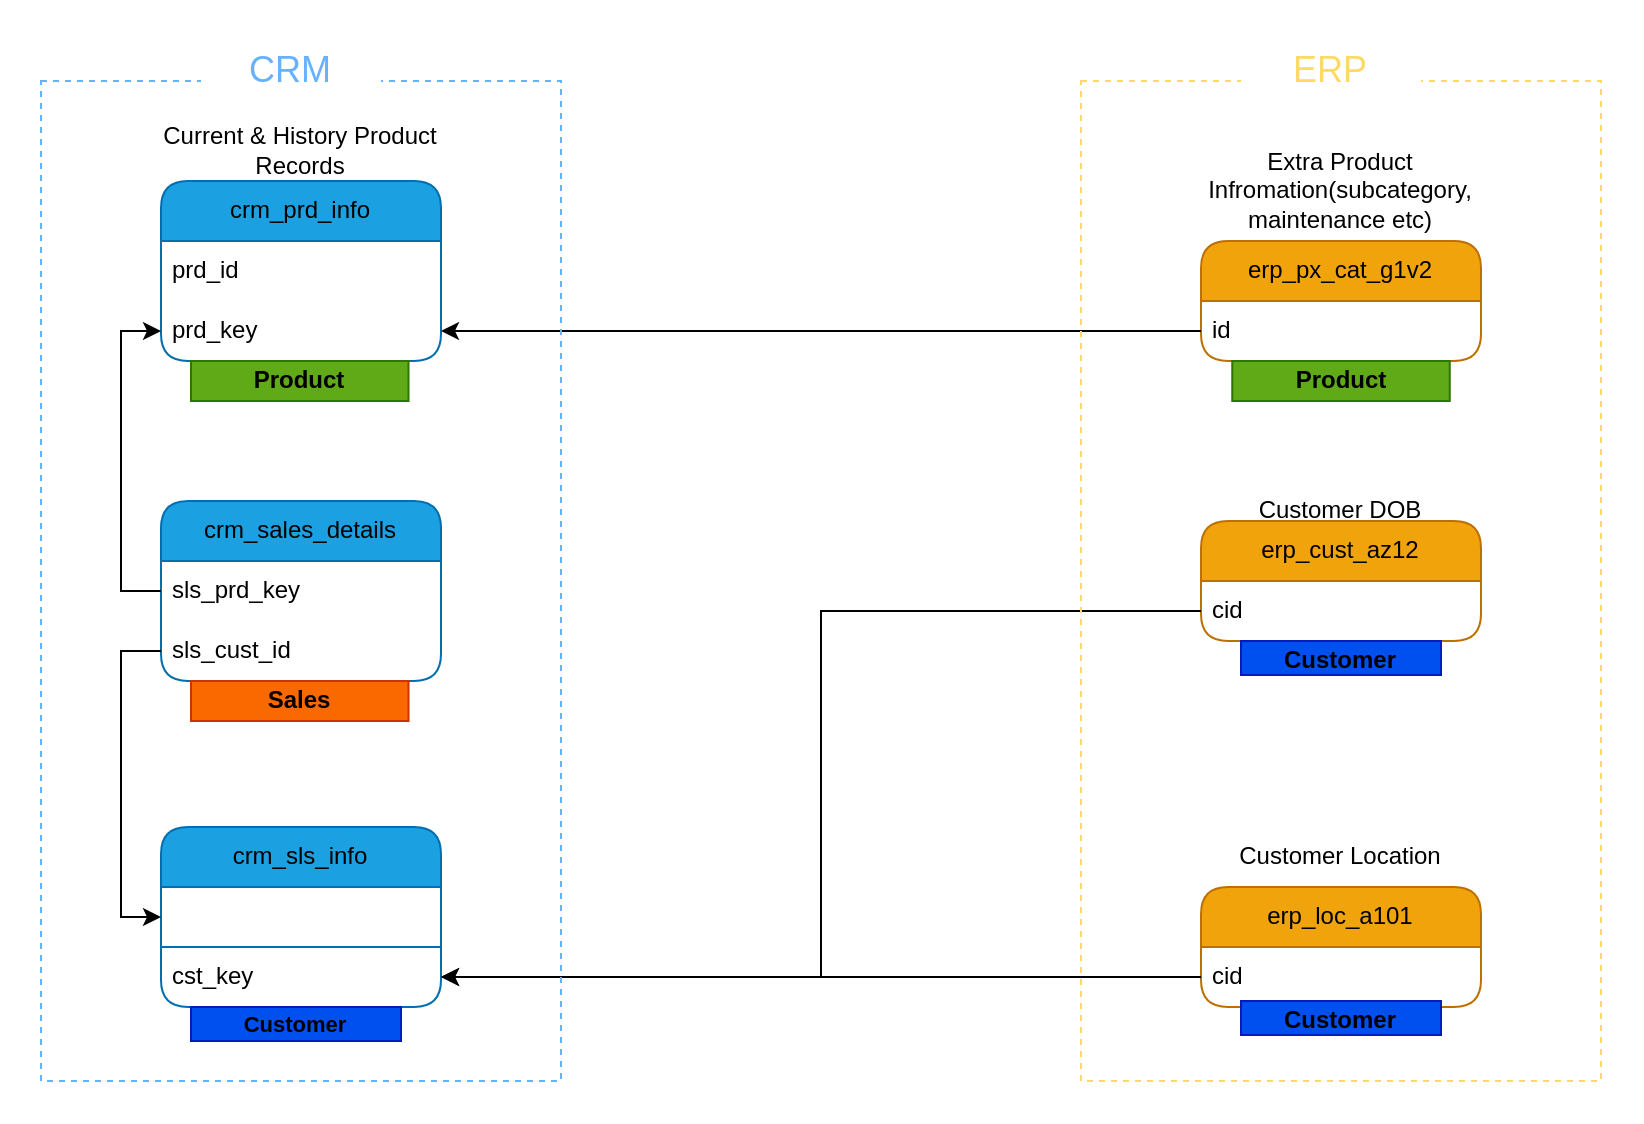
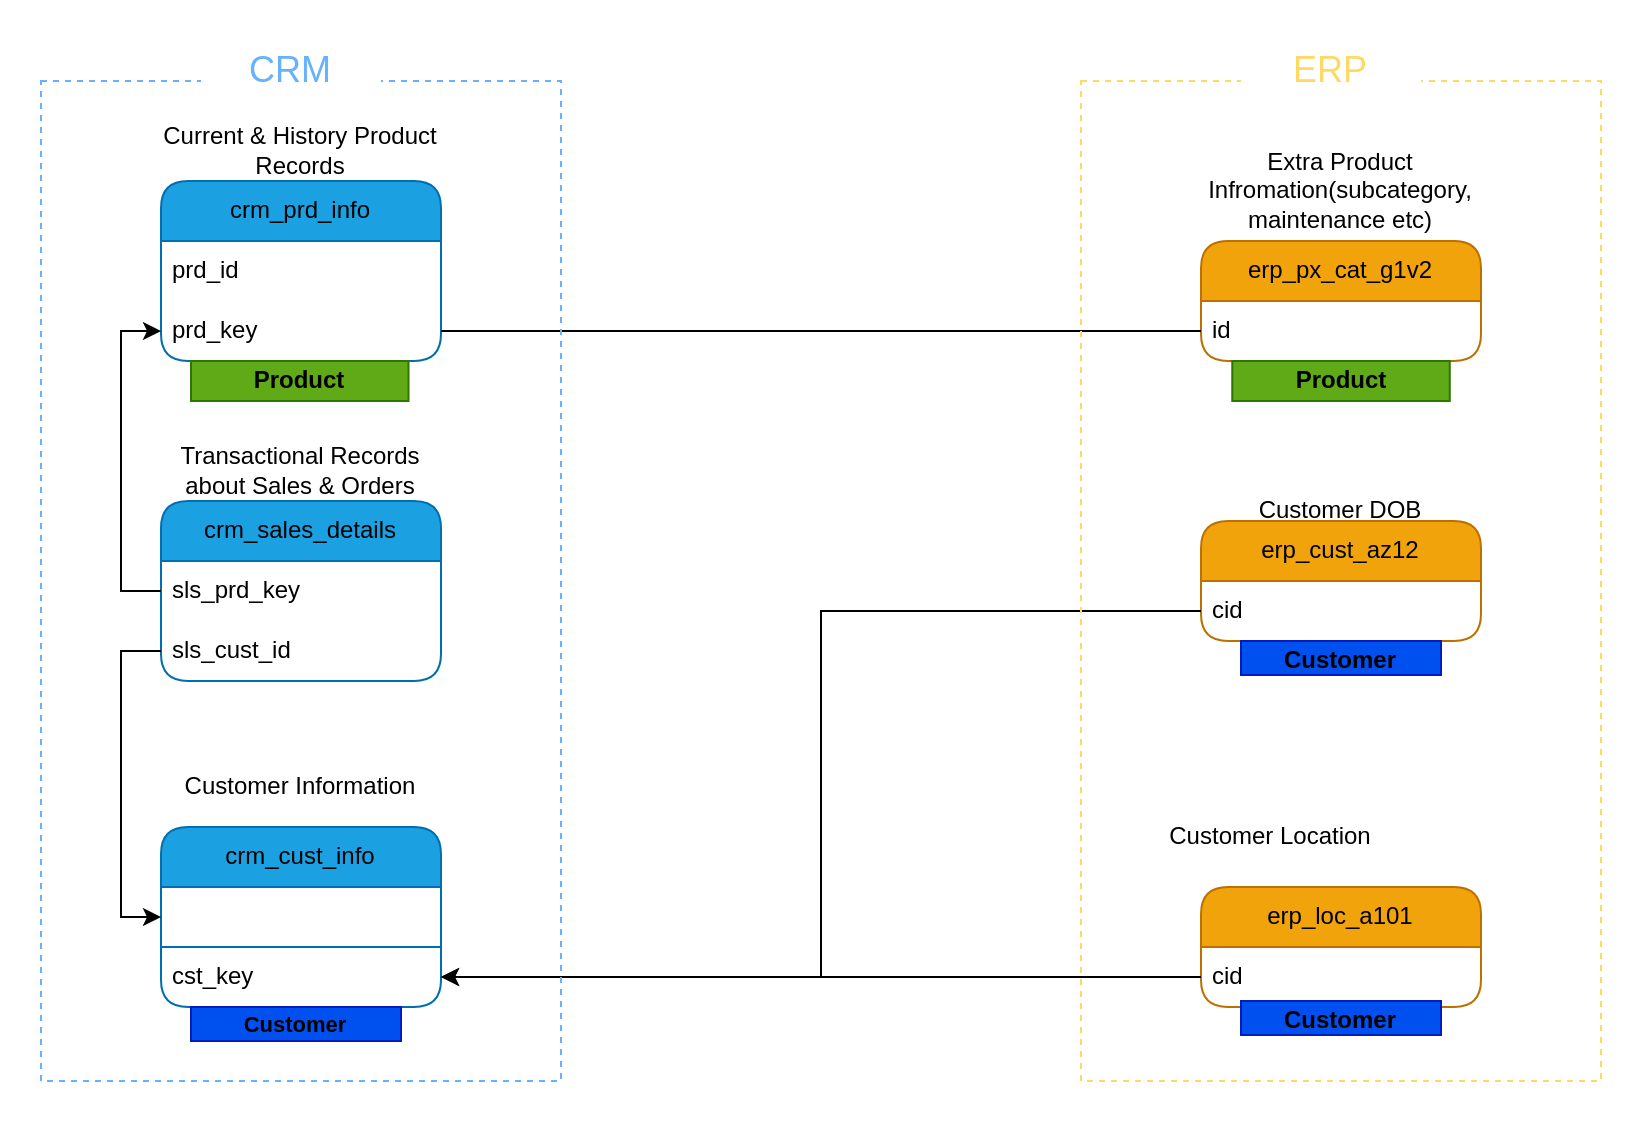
(456, 331) -> (451, 331)
none -> (301, 471)
(300, 701) -> none
none -> (301, 787)
(301, 857) -> (301, 857)
(1341, 857) -> (1271, 837)
